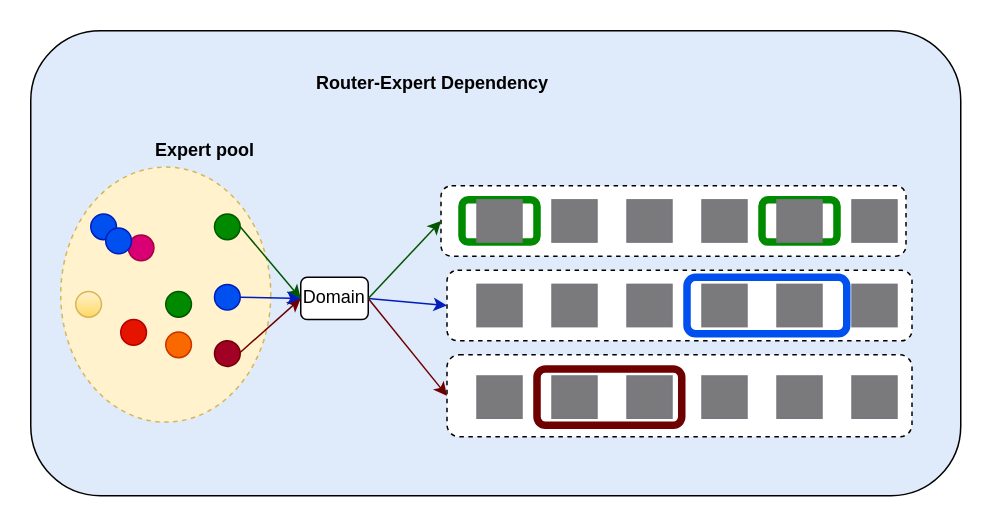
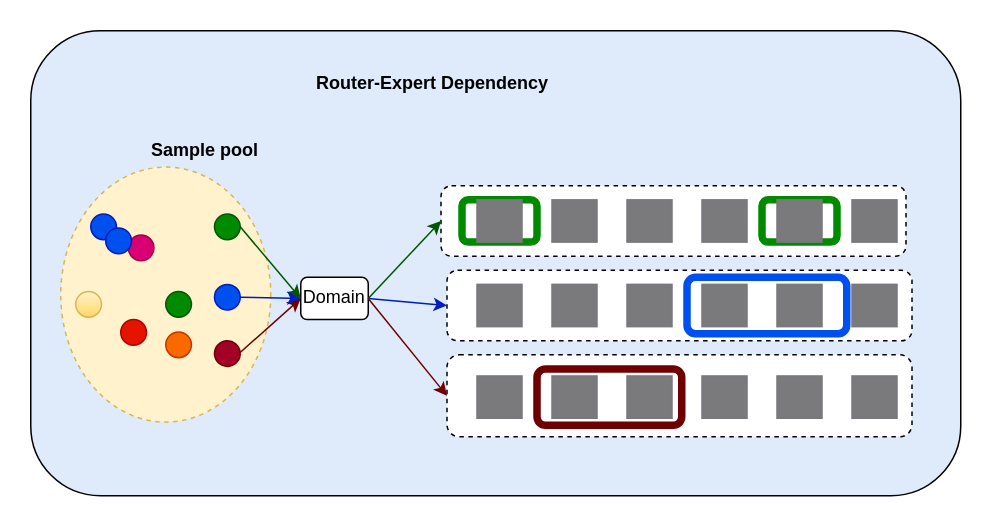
(208, 151) -> (208, 151)
